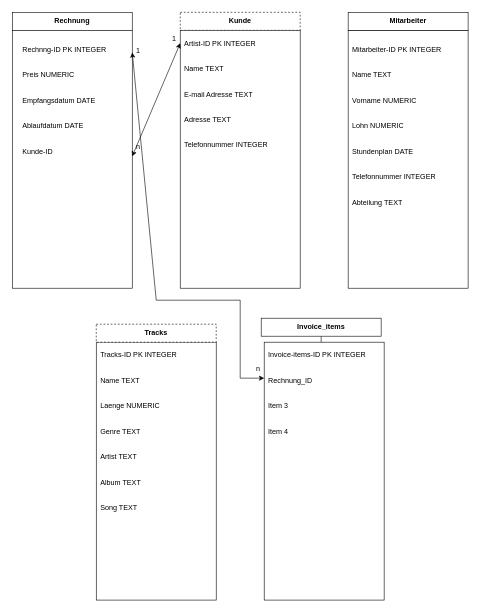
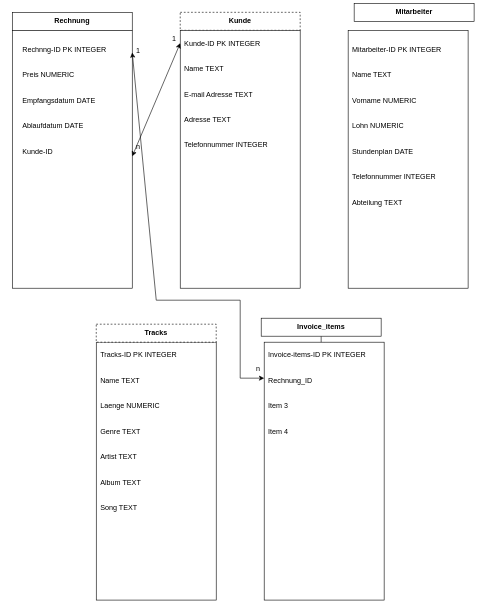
(408, 21) -> (414, 12)
(222, 44) -> (221, 44)
